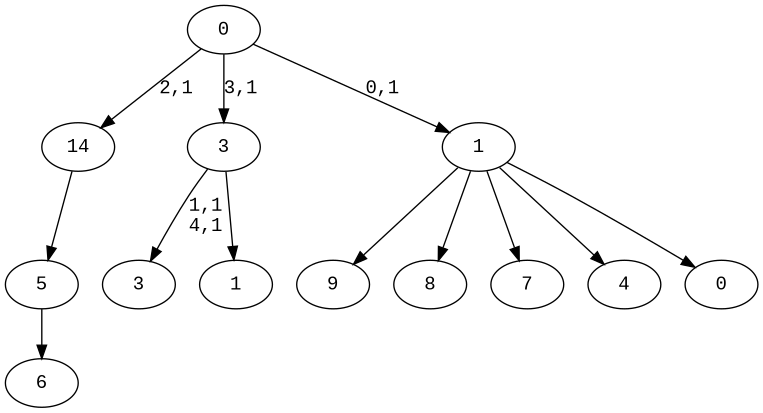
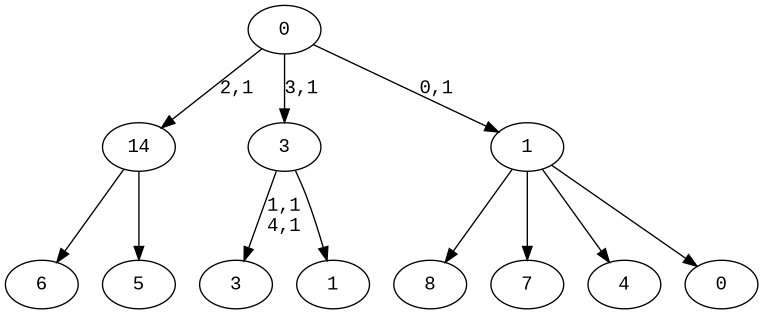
(333, 285) -> none
(42, 327) -> (94, 210)
